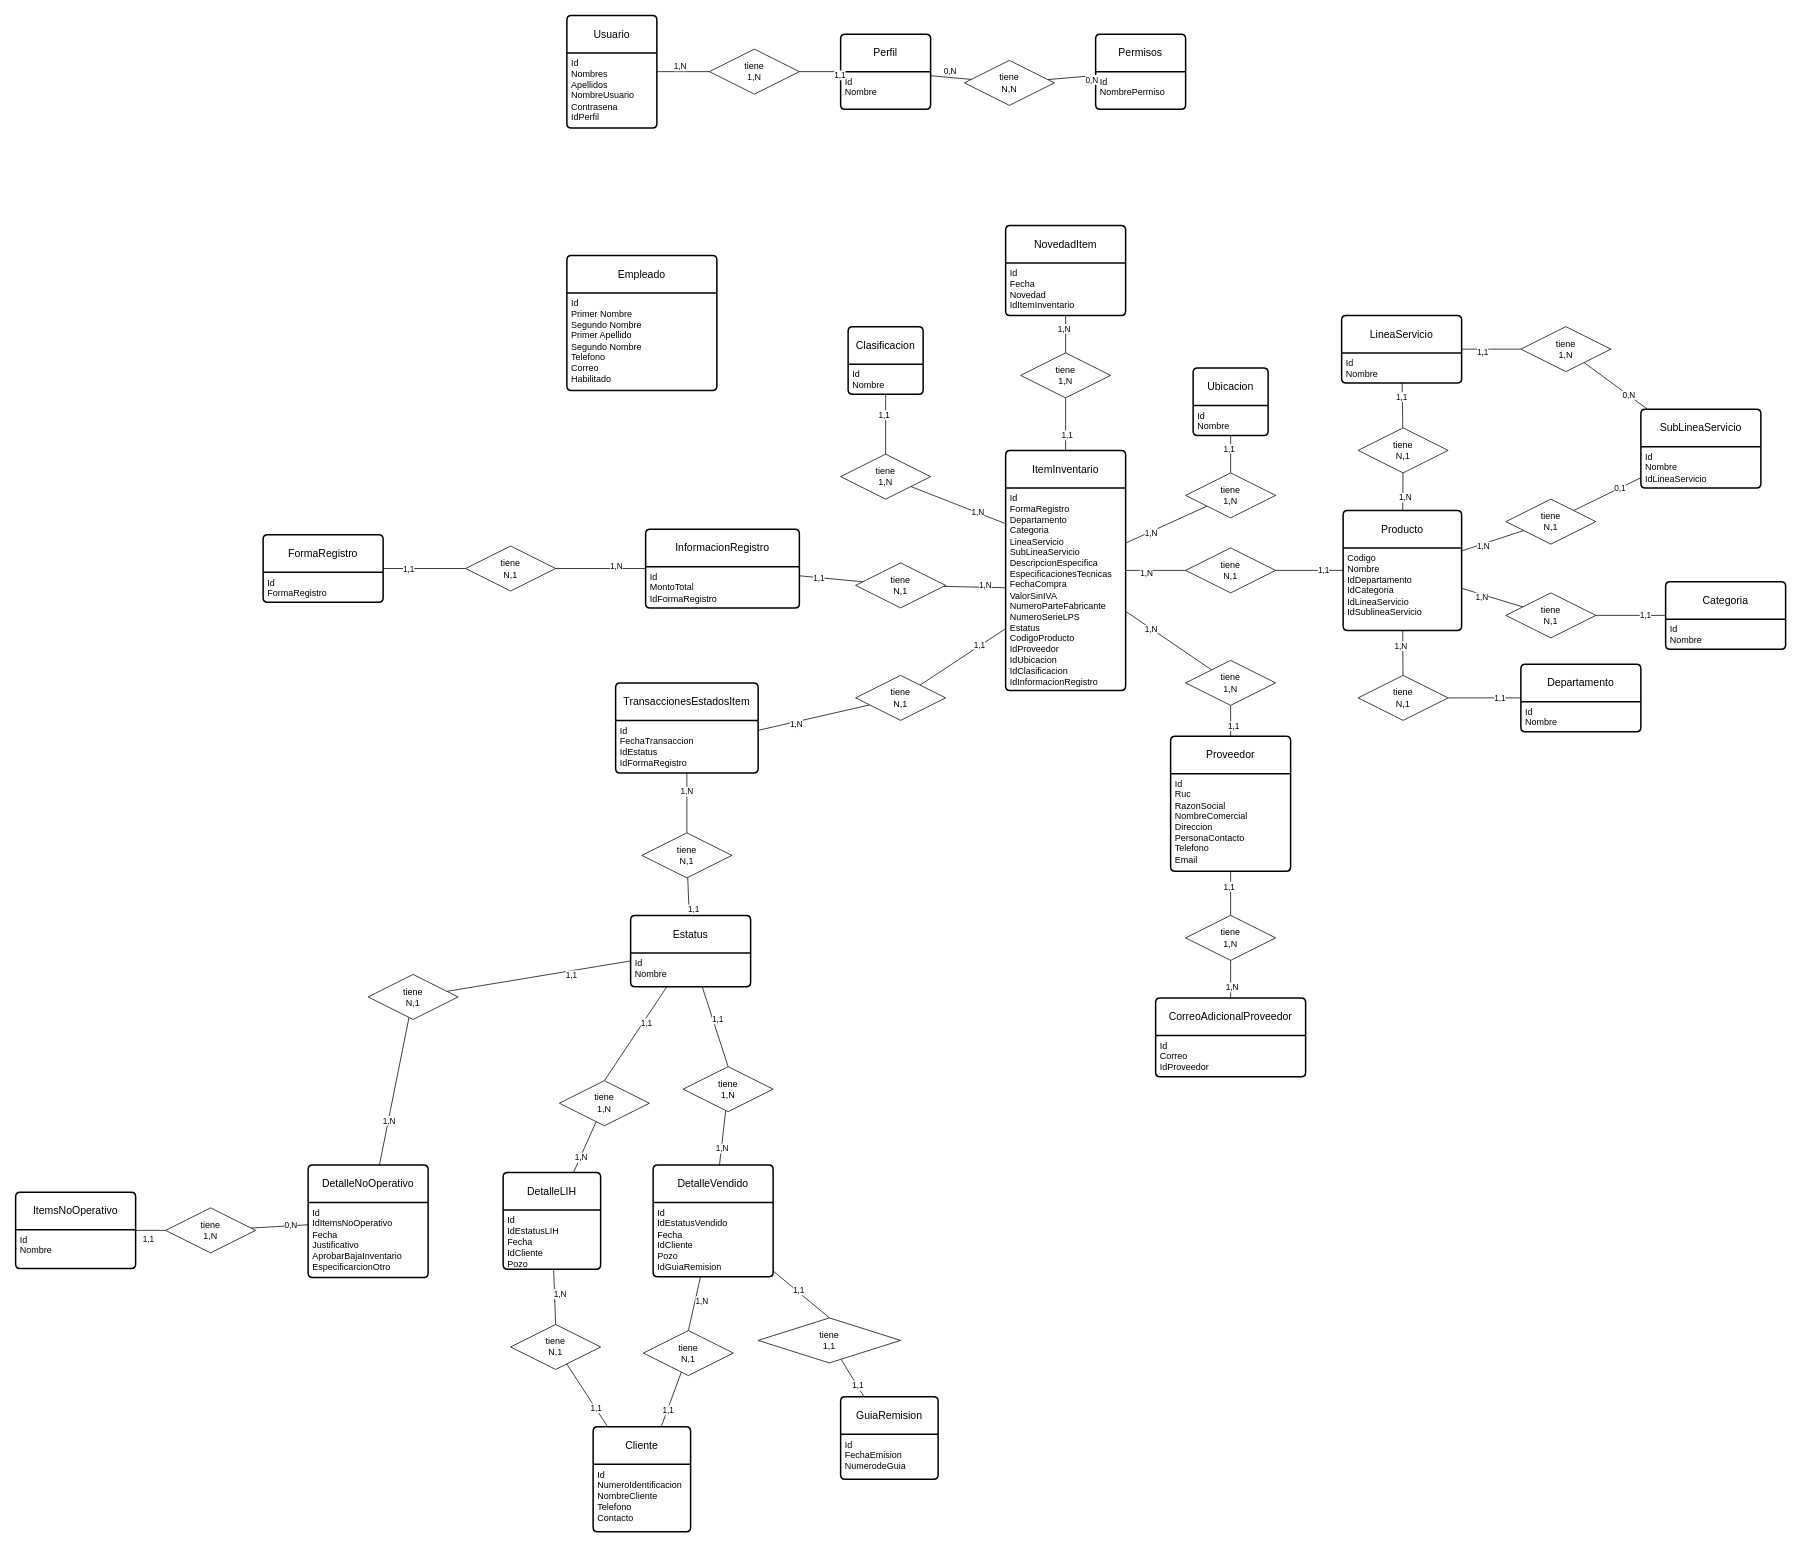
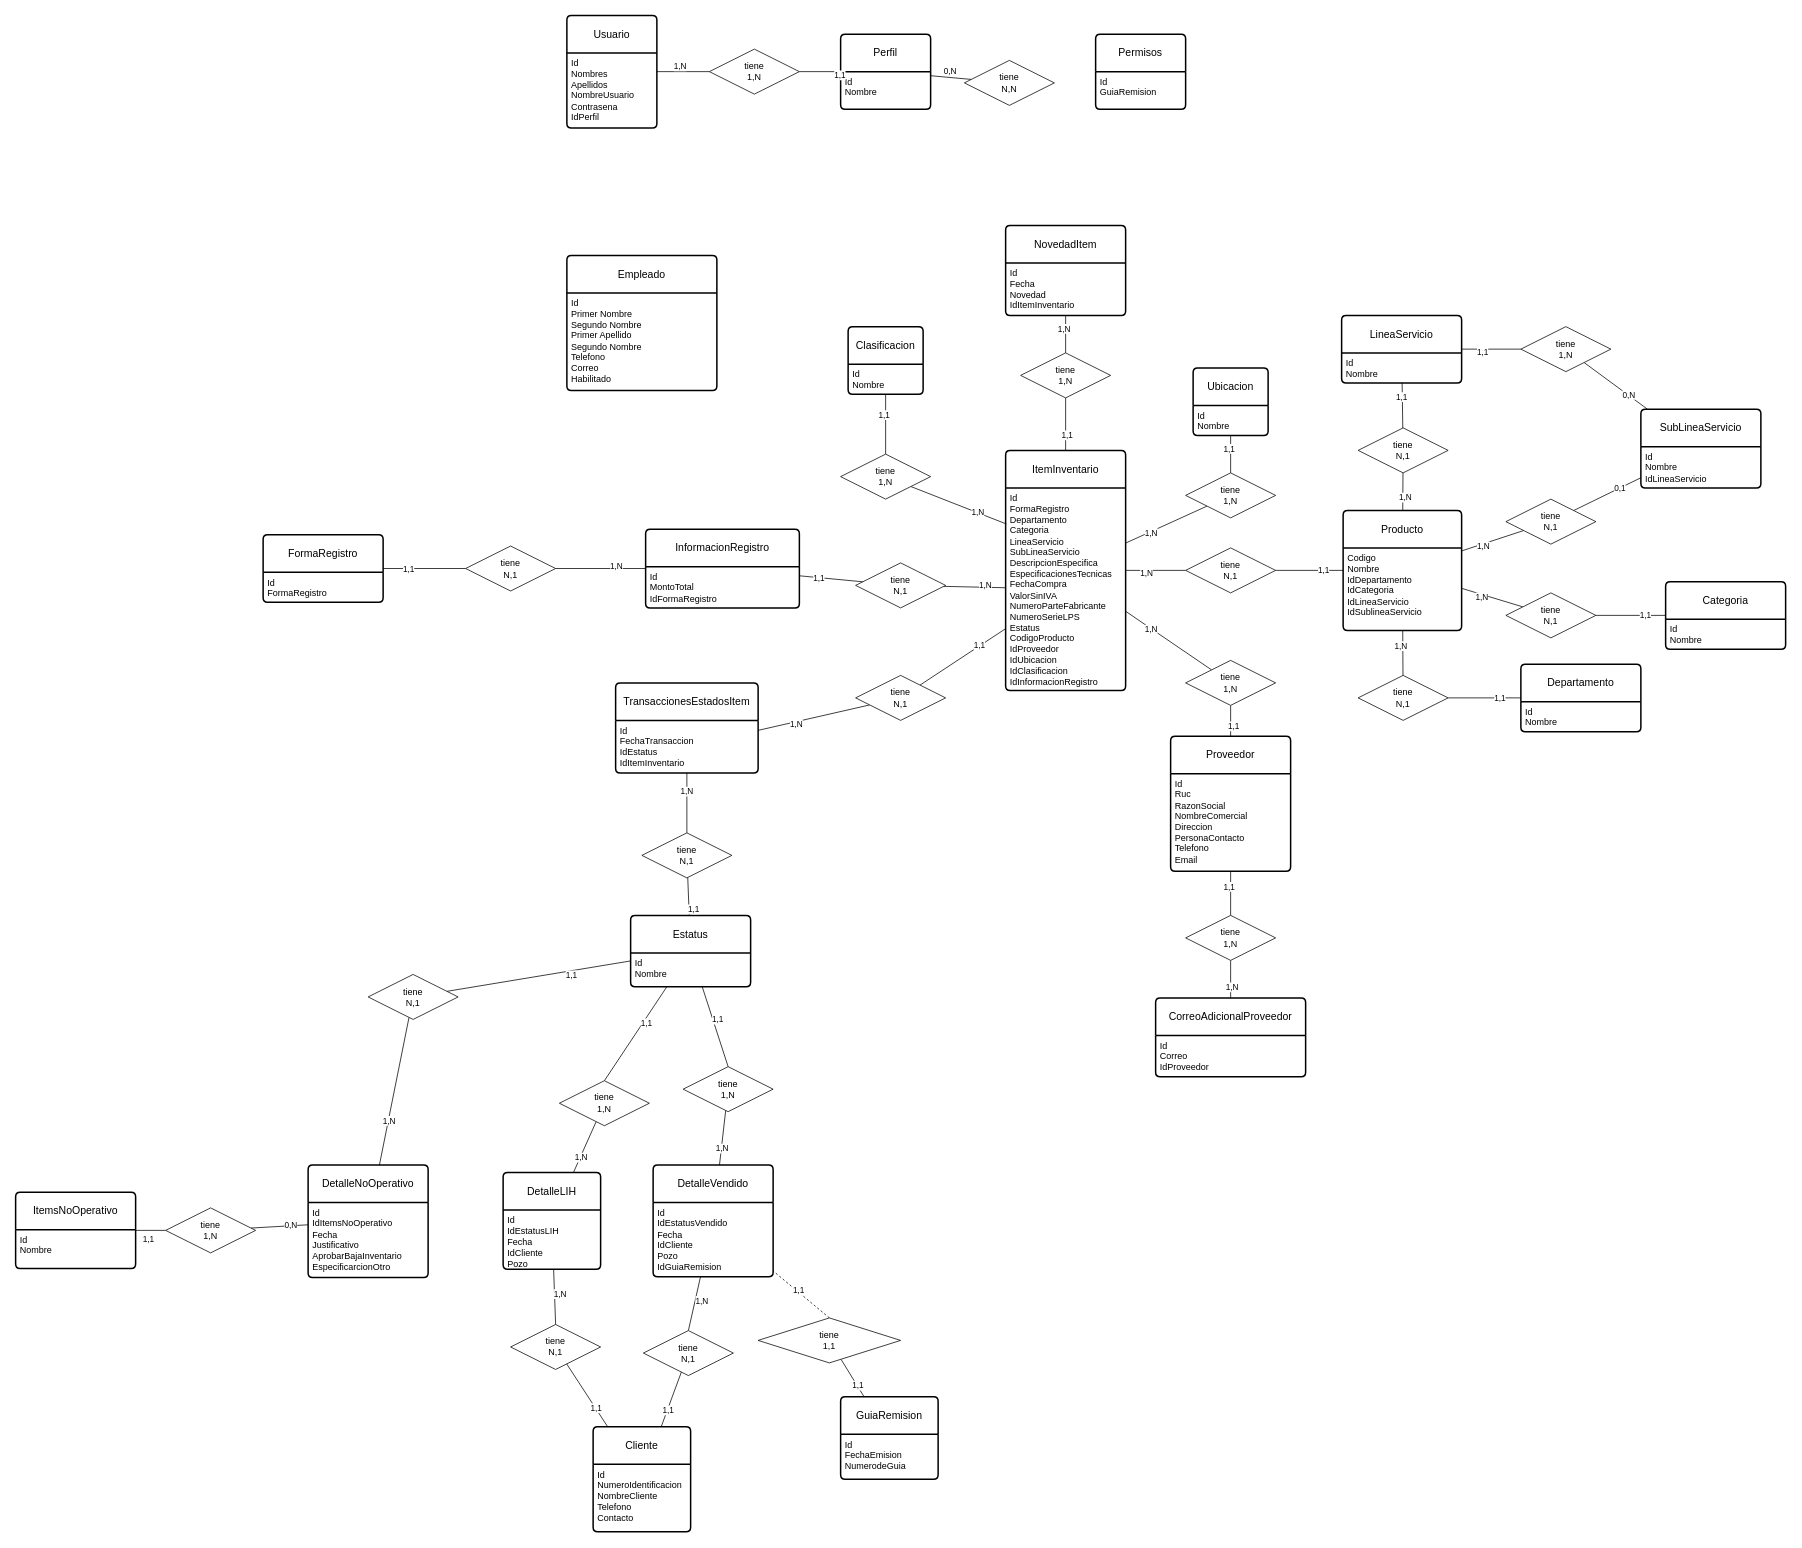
(1070, 78) -> none
(1131, 88) -> (1127, 88)
(659, 747) -> (659, 747)
(801, 1295) -> (801, 1295)
